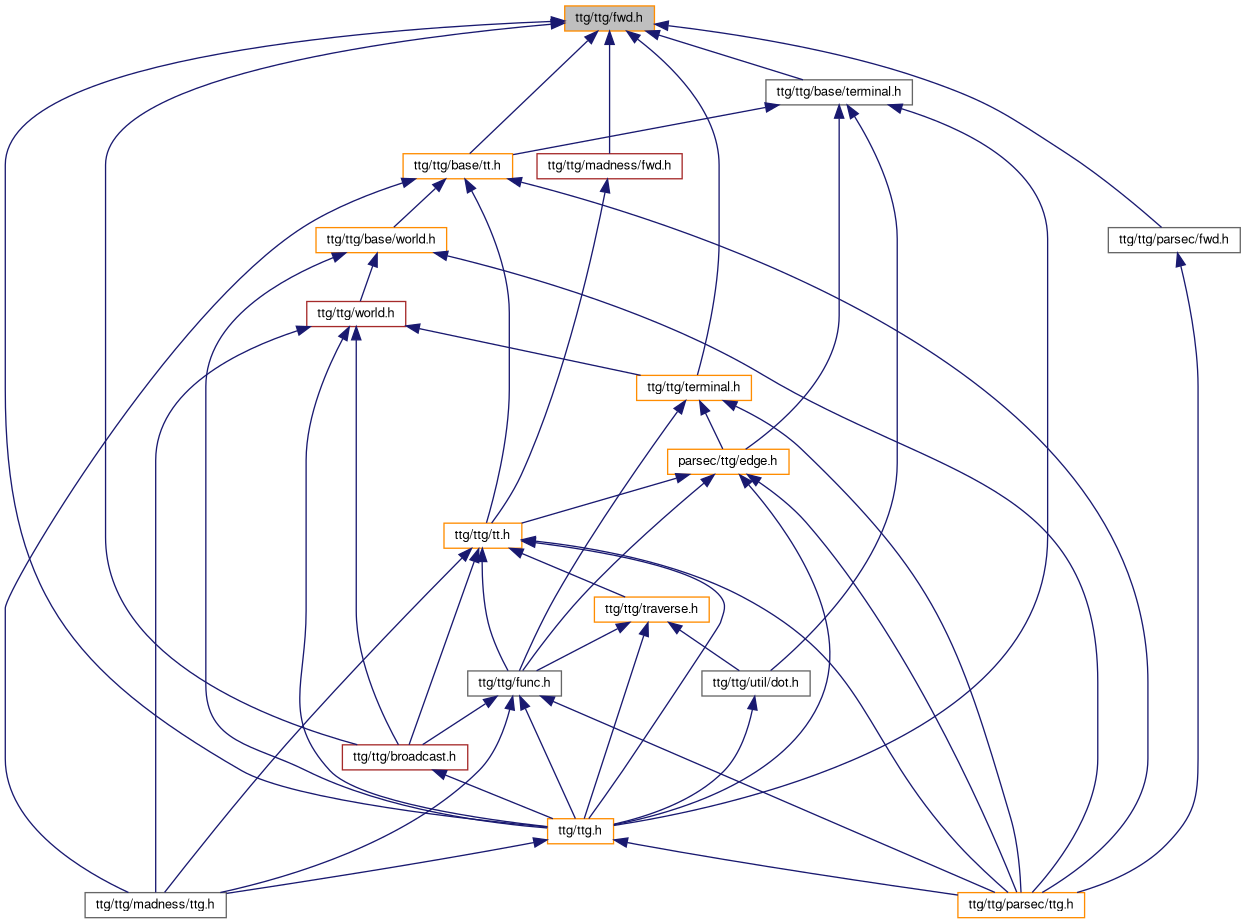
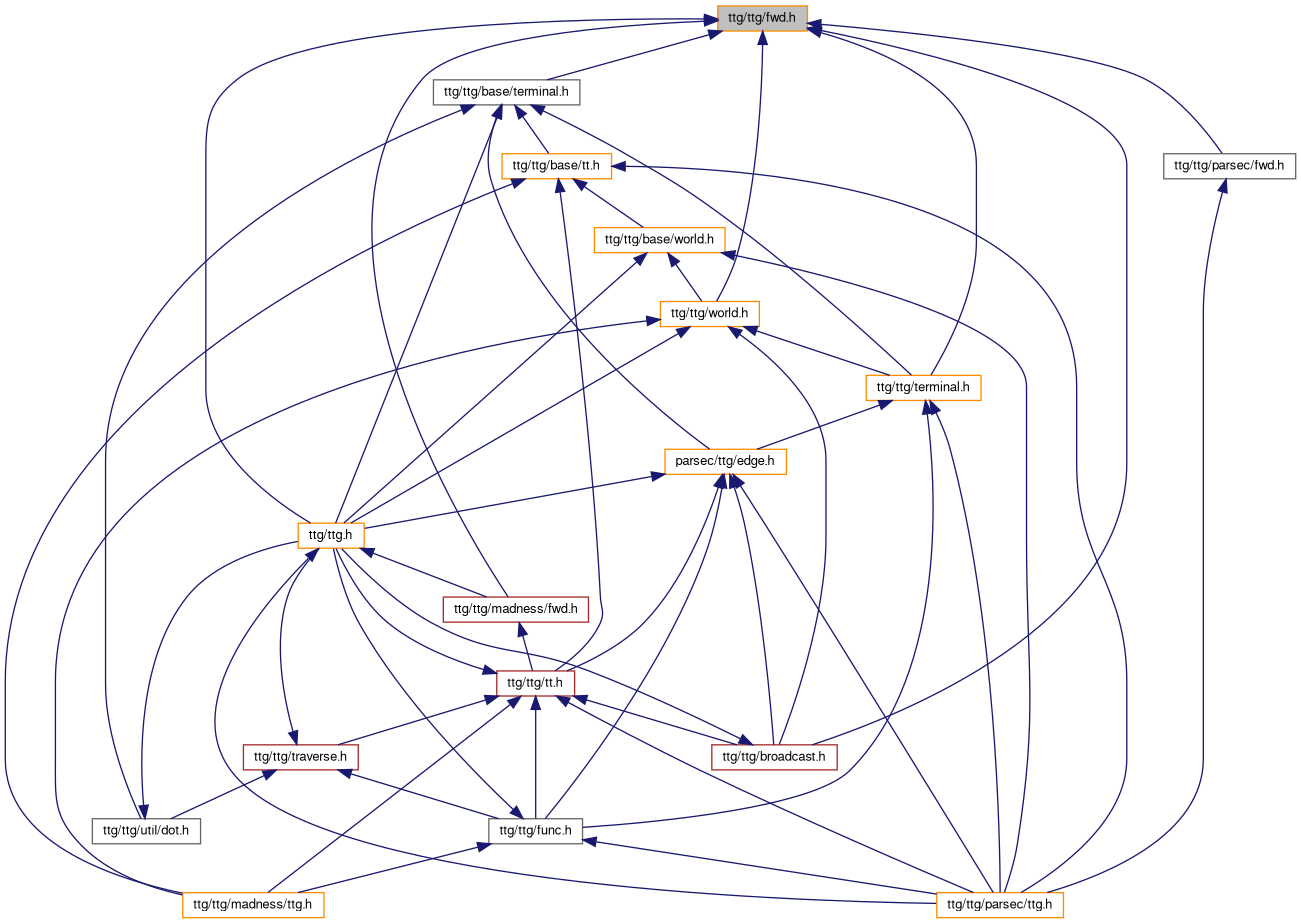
(529, 97) -> (752, 182)
none -> (729, 221)
(356, 314) -> (710, 314)
(483, 536) -> (536, 683)
(652, 610) -> (301, 757)
(454, 724) -> (760, 615)
(380, 869) -> (430, 575)
(156, 905) -> (253, 905)
